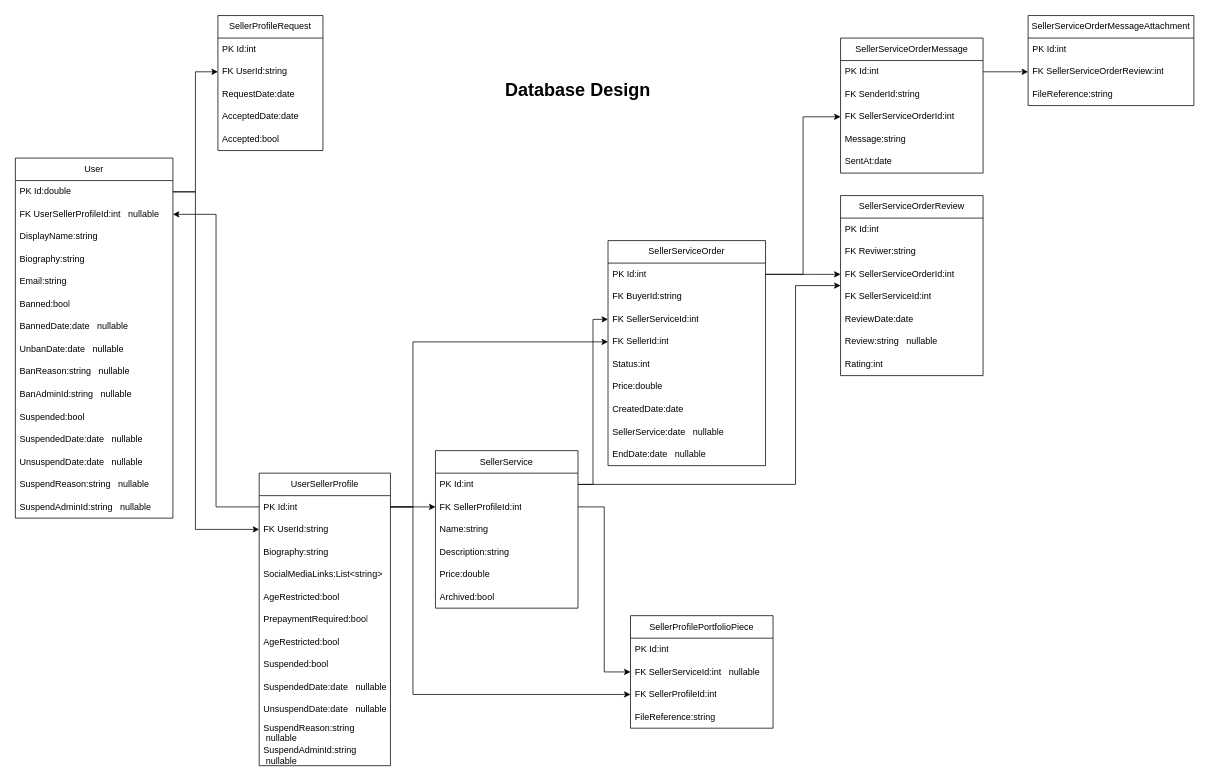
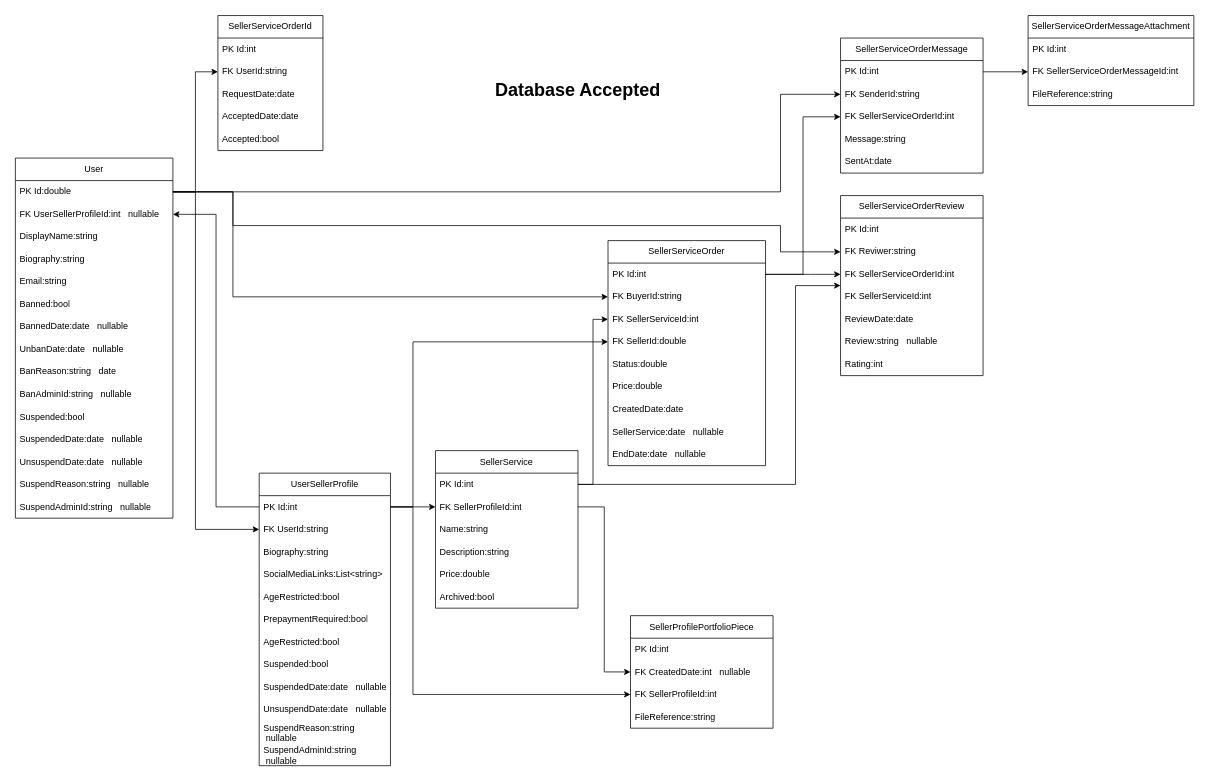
(270, 27) -> (270, 27)
(1102, 72) -> (1111, 72)
(578, 73) -> (578, 73)
none -> (583, 192)
none -> (521, 225)
none -> (233, 296)
(644, 342) -> (652, 342)
(635, 364) -> (643, 364)
(81, 372) -> (74, 372)
(702, 672) -> (700, 672)
